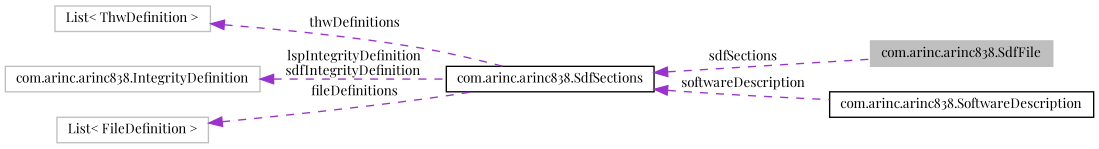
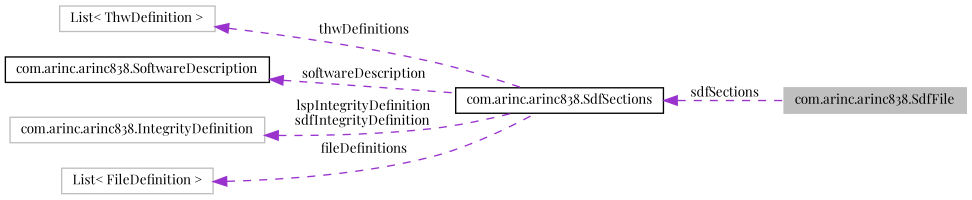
(749, 96) -> (369, 87)
